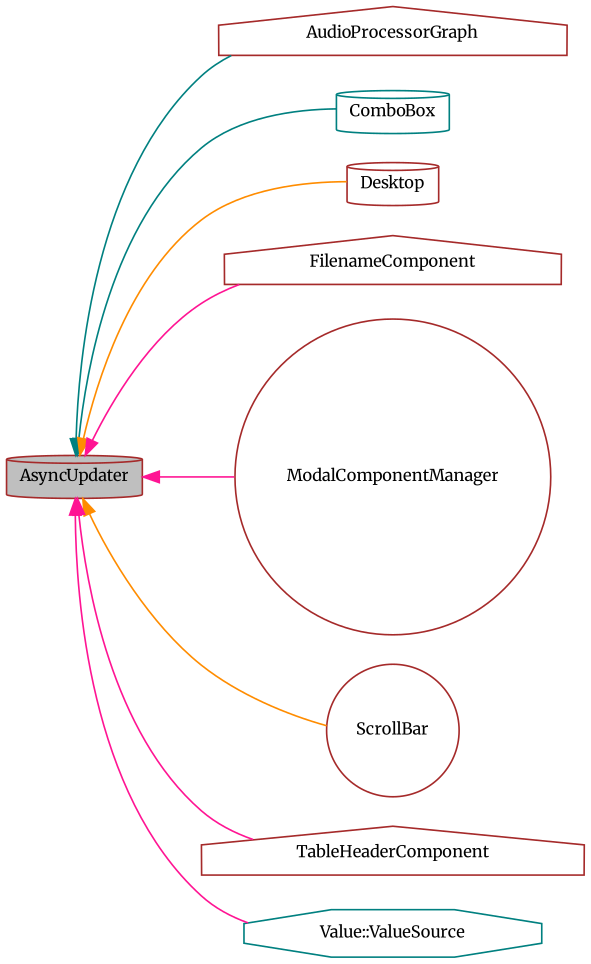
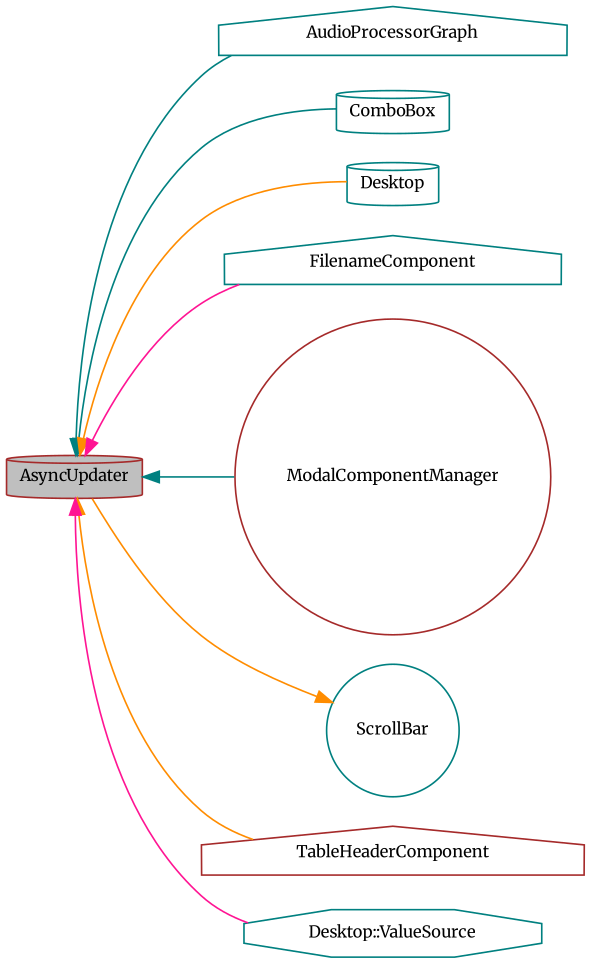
(393, 34) -> (393, 34)
(393, 184) -> (393, 184)
(393, 263) -> (393, 263)
(197, 477) -> (197, 477)
(183, 649) -> (184, 621)
(125, 702) -> (125, 702)
(393, 731) -> (393, 731)
(393, 933) -> (393, 933)
